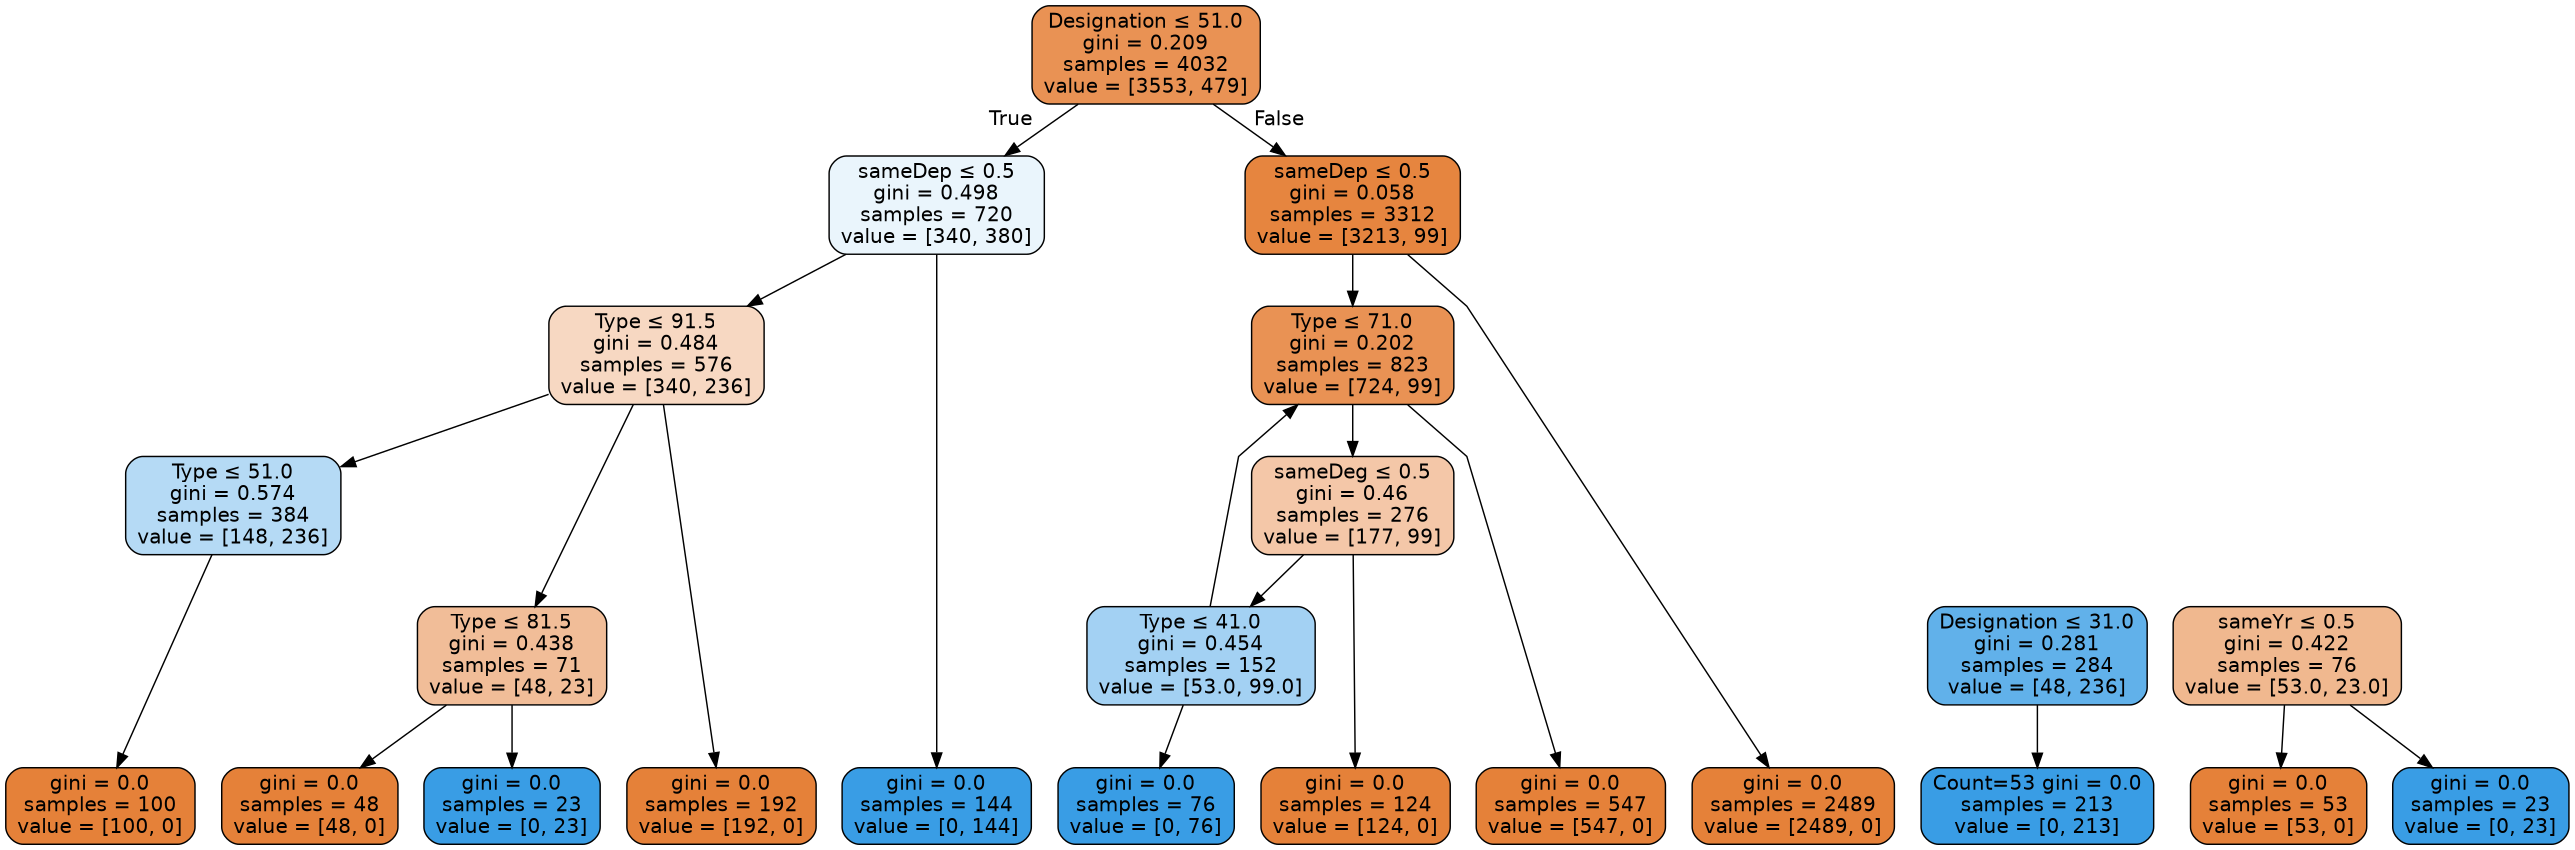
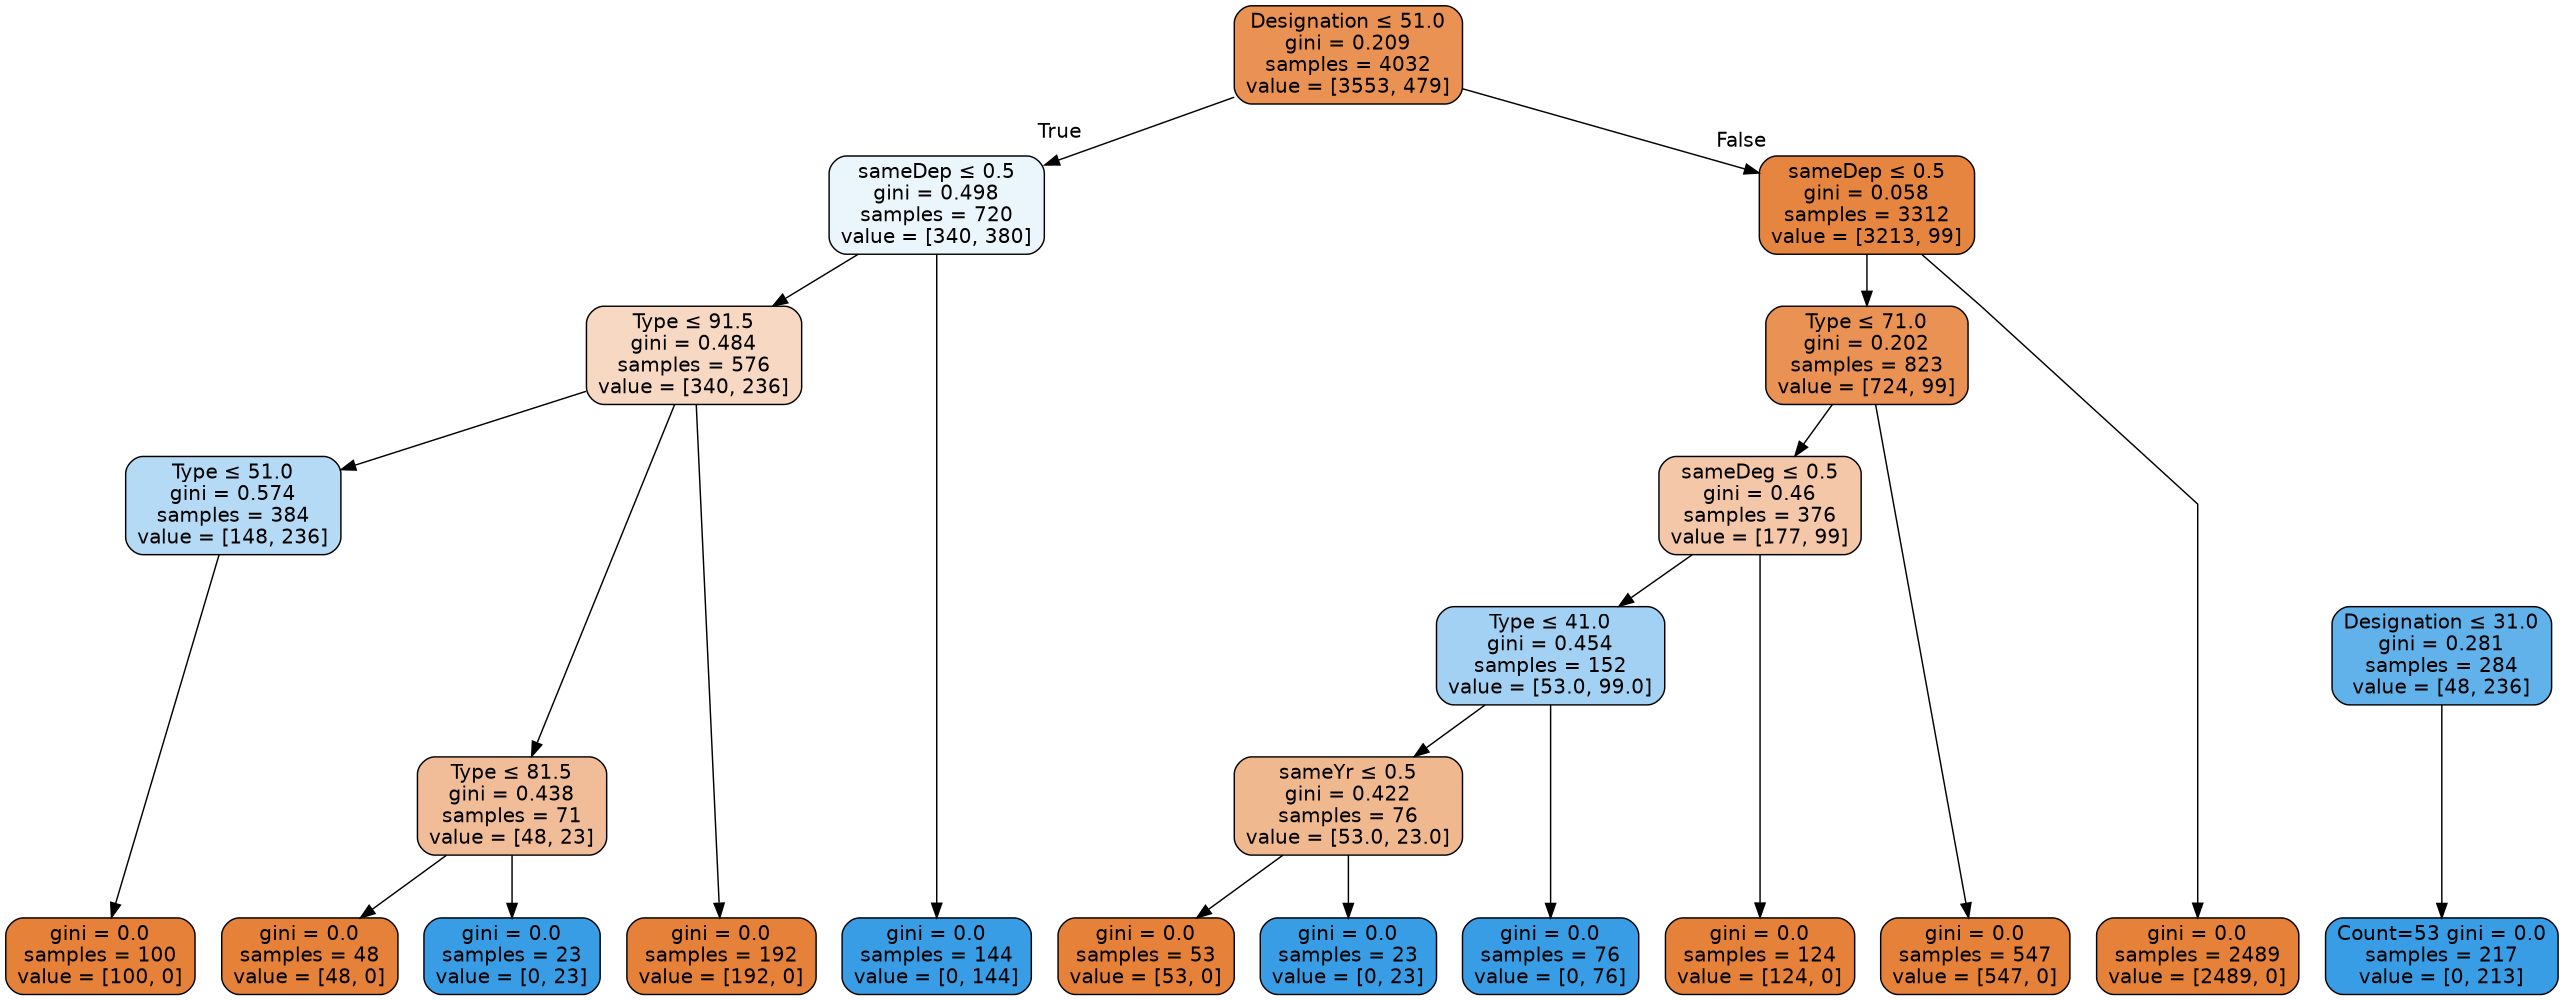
(1230, 500) -> (1456, 726)
(1353, 516) -> (1760, 516)
(2037, 805) -> (2442, 956)
